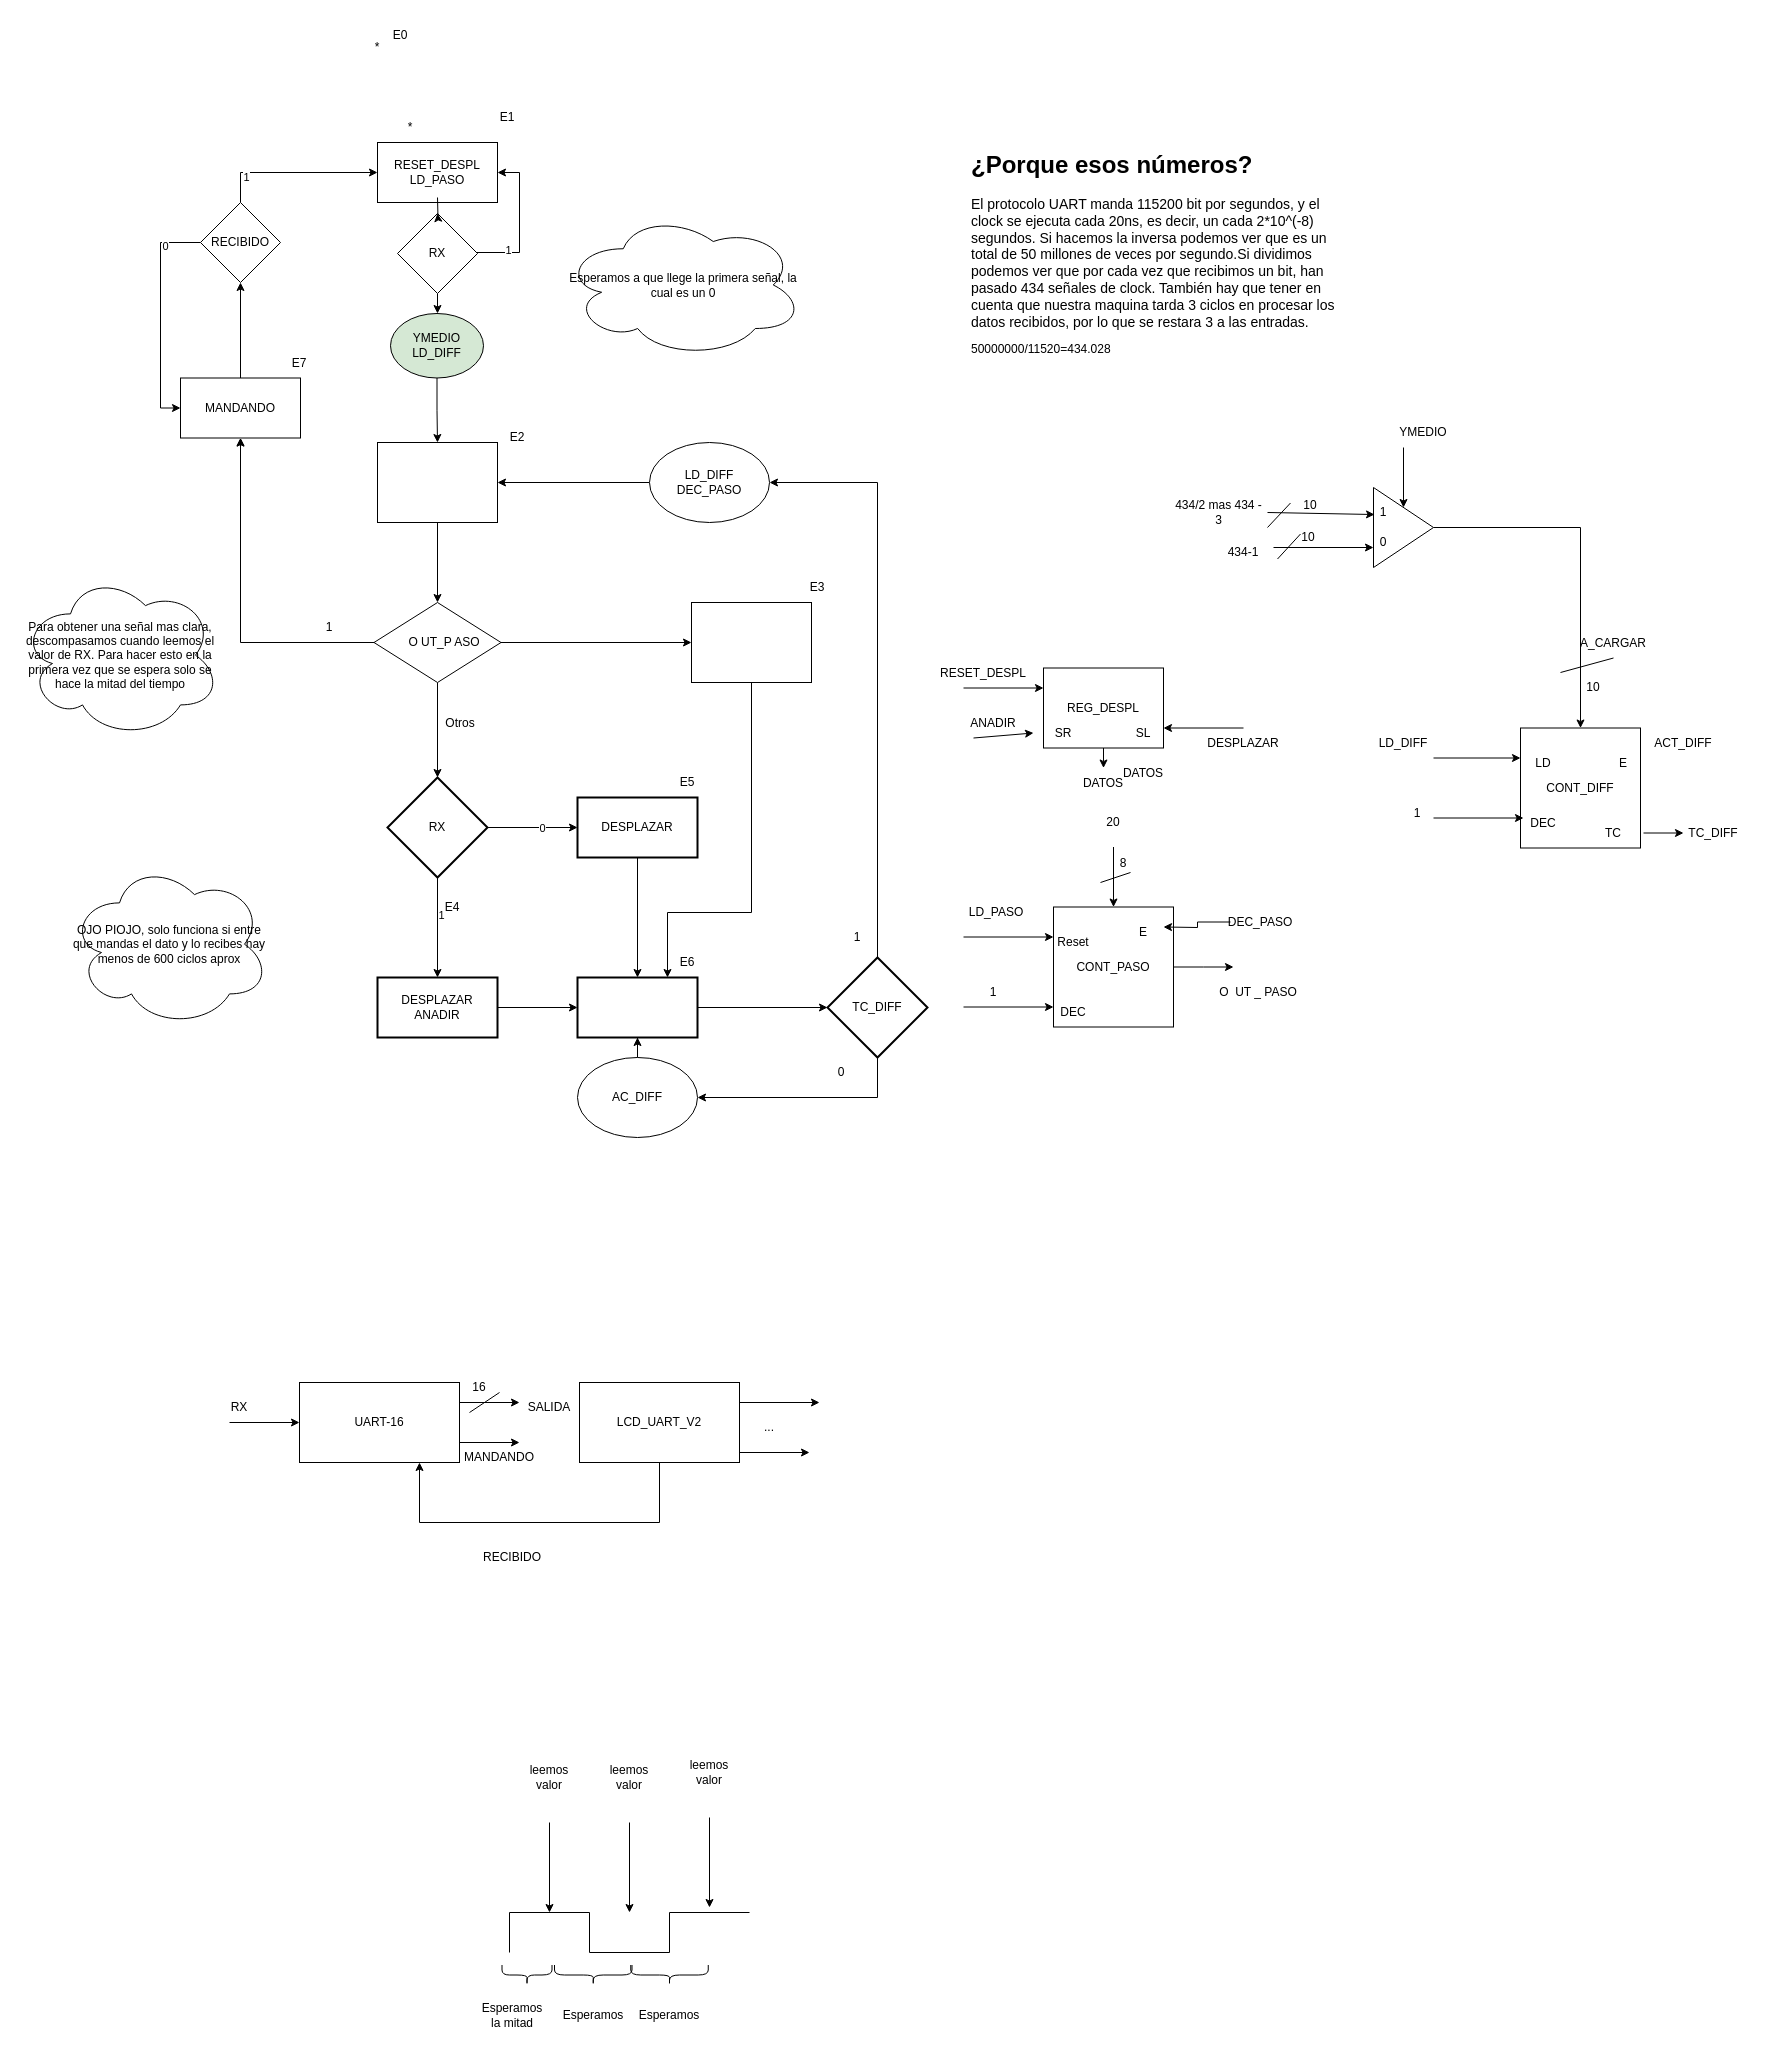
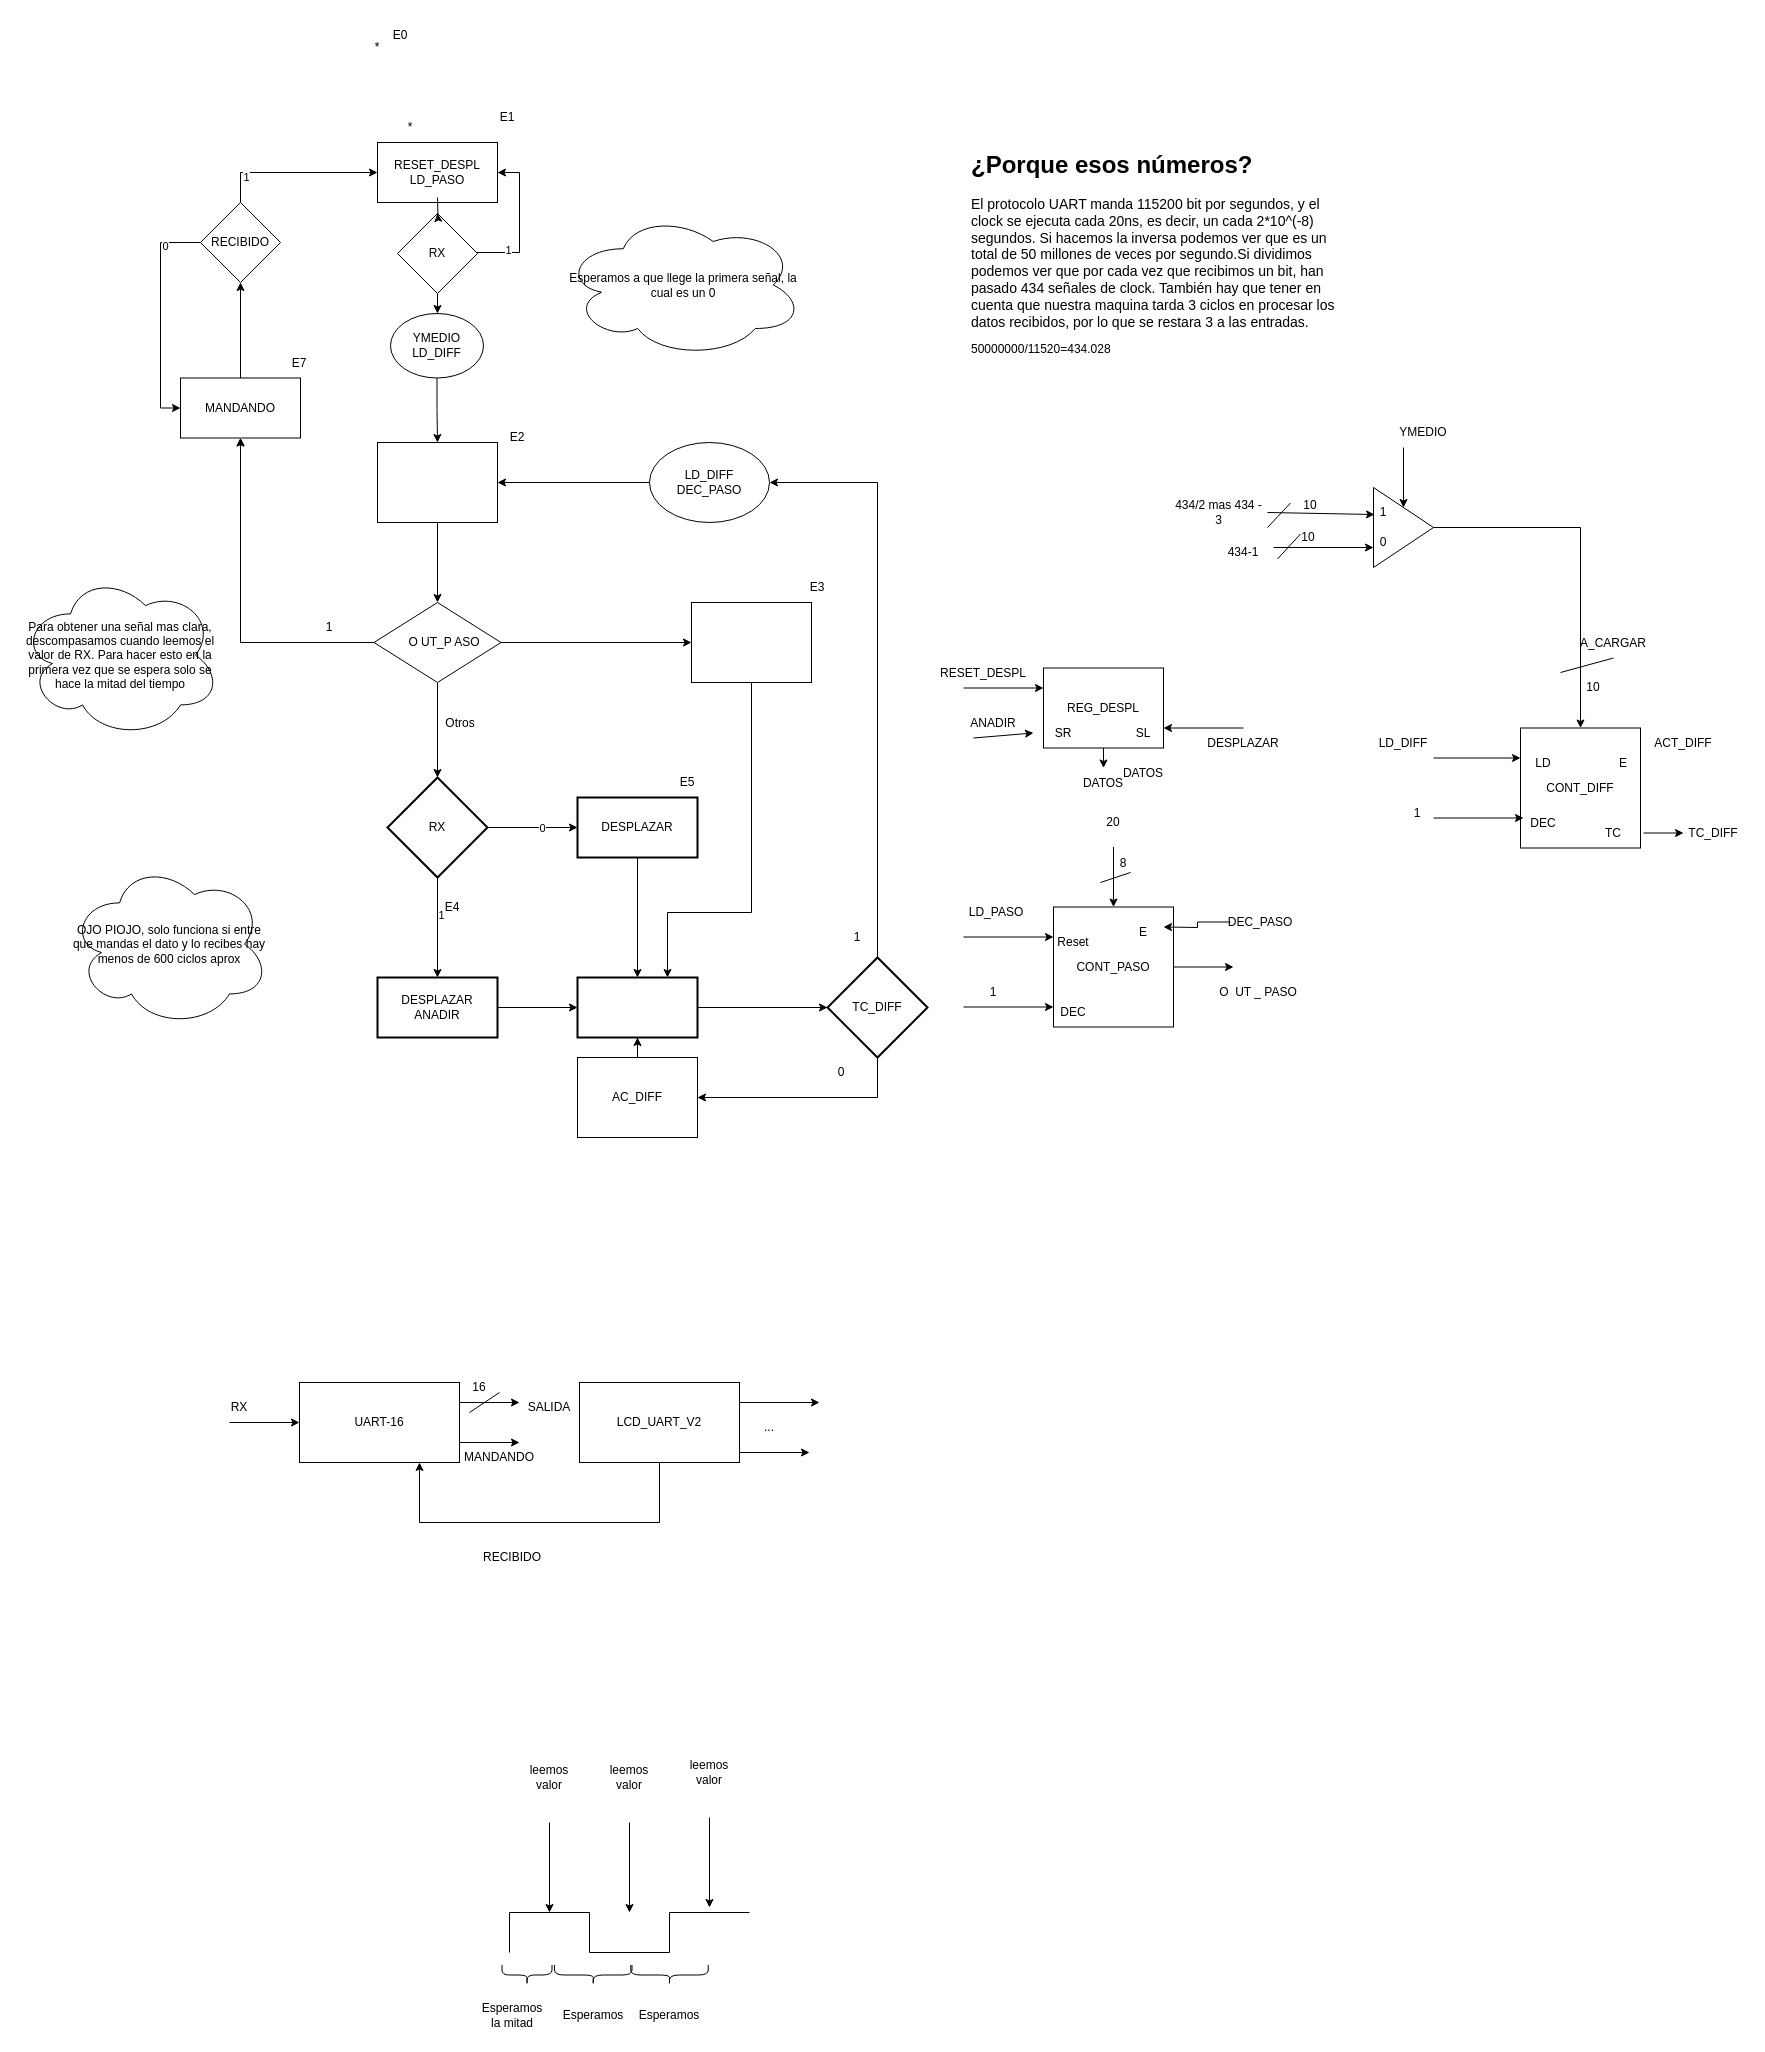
(437, 346) -> (437, 346)
(688, 963) -> none
(638, 1098) -> (638, 1098)
